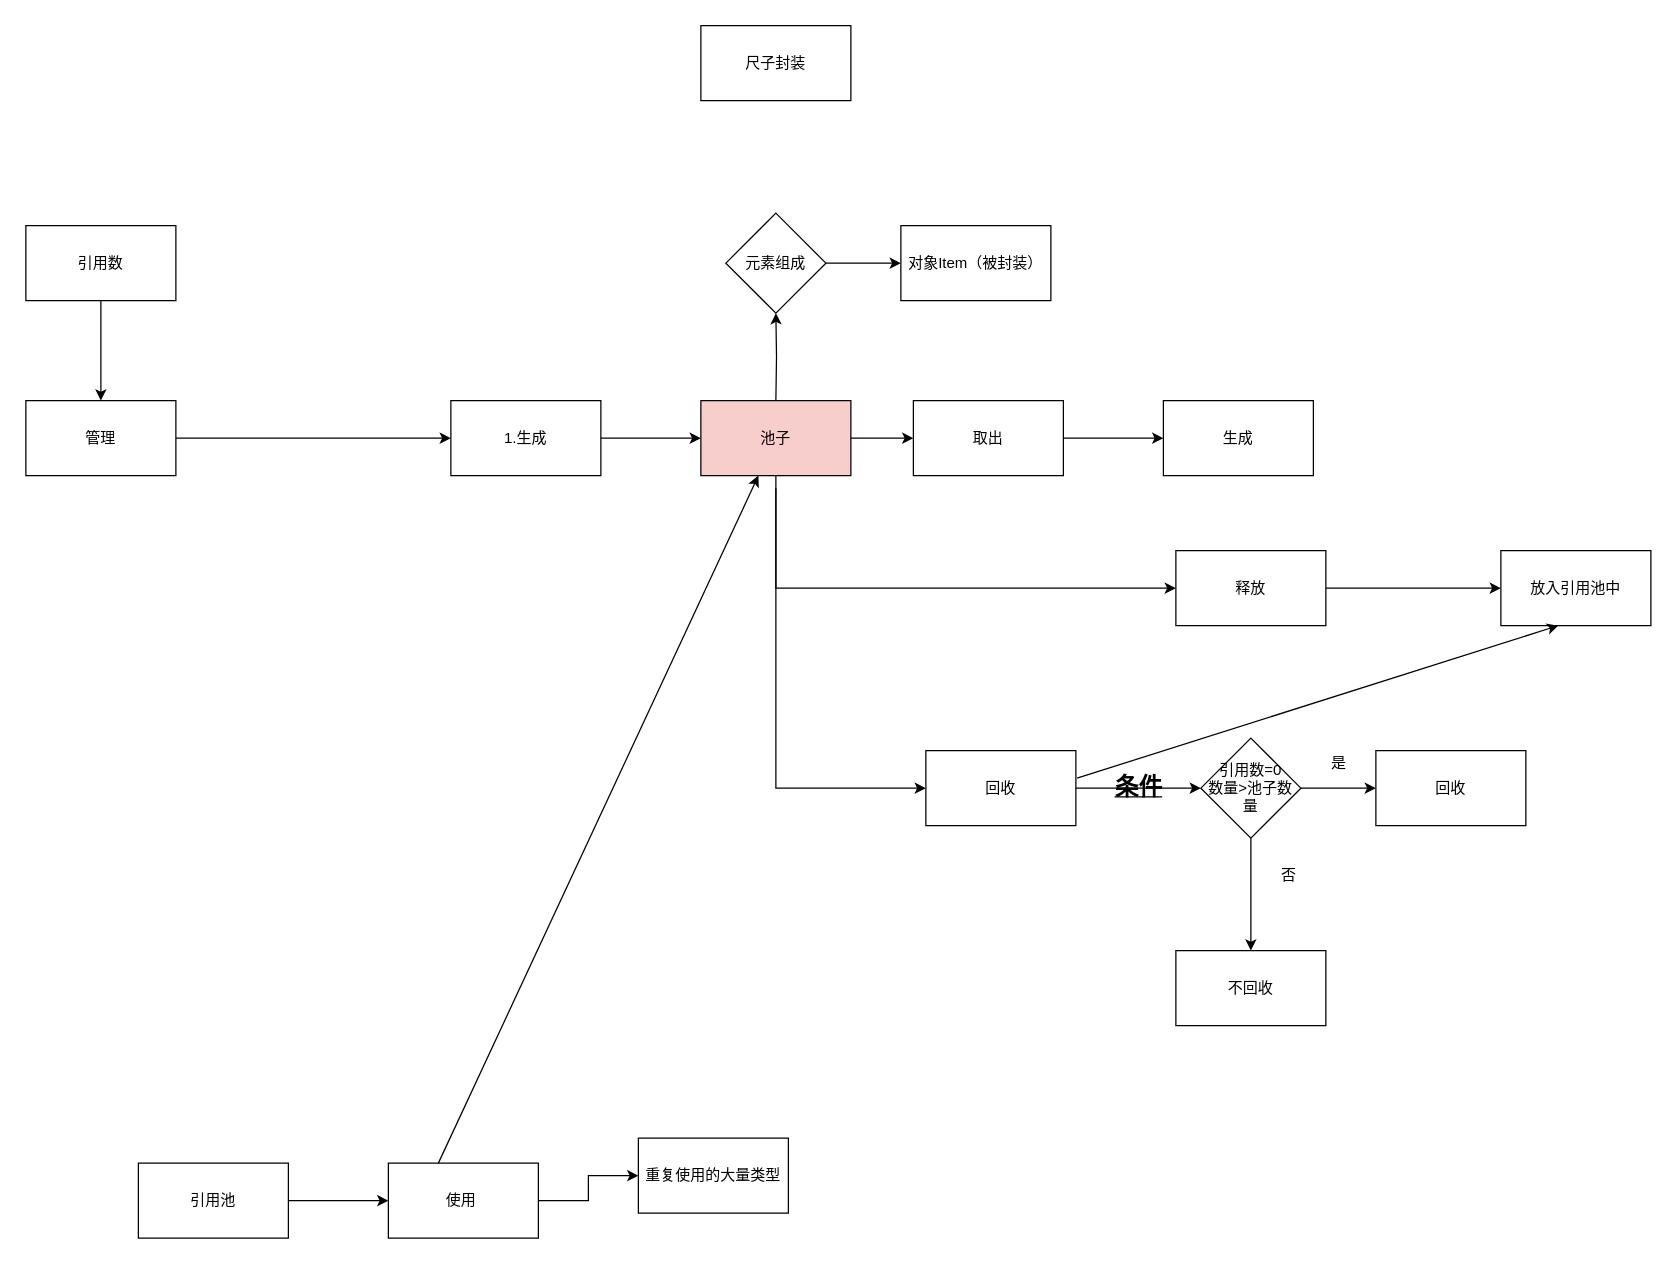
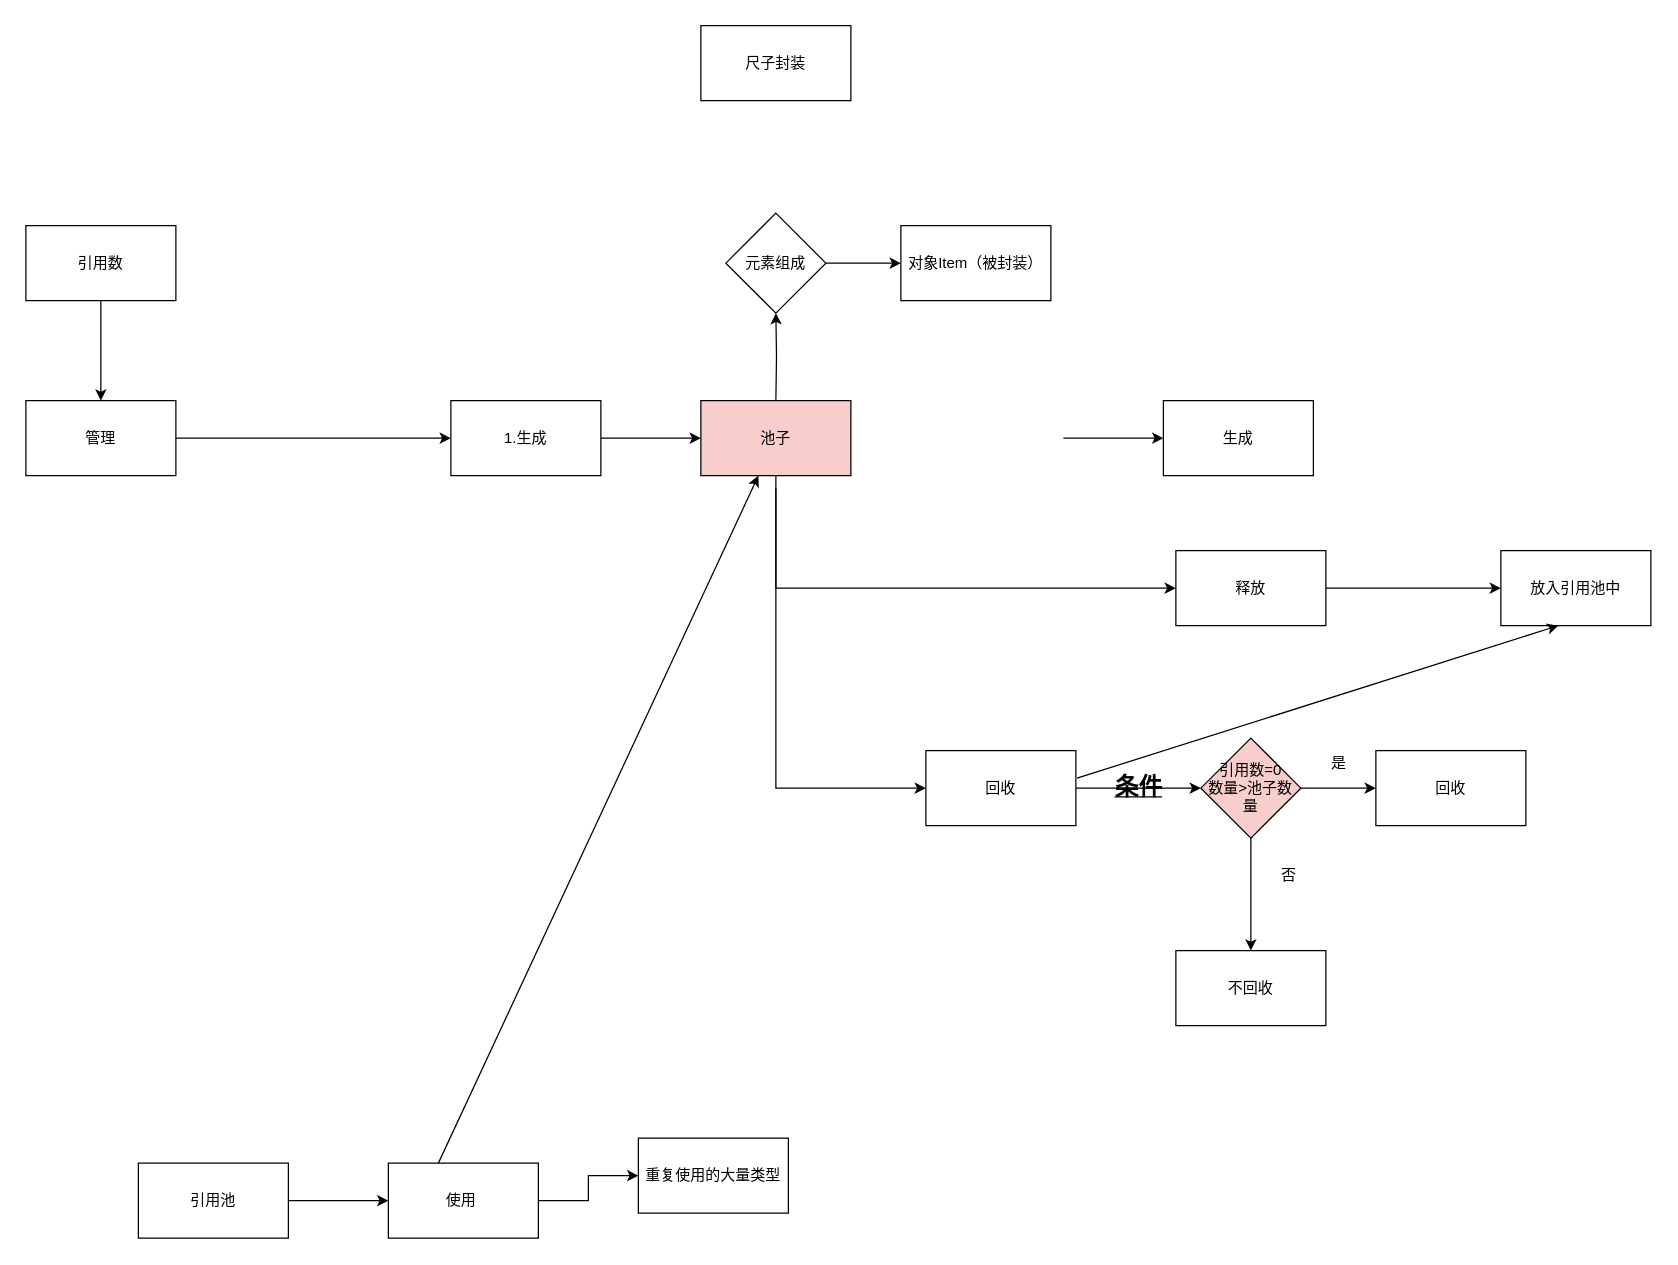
(878, 438) -> none
(988, 438) -> none
(1251, 788) -> (1251, 788)
